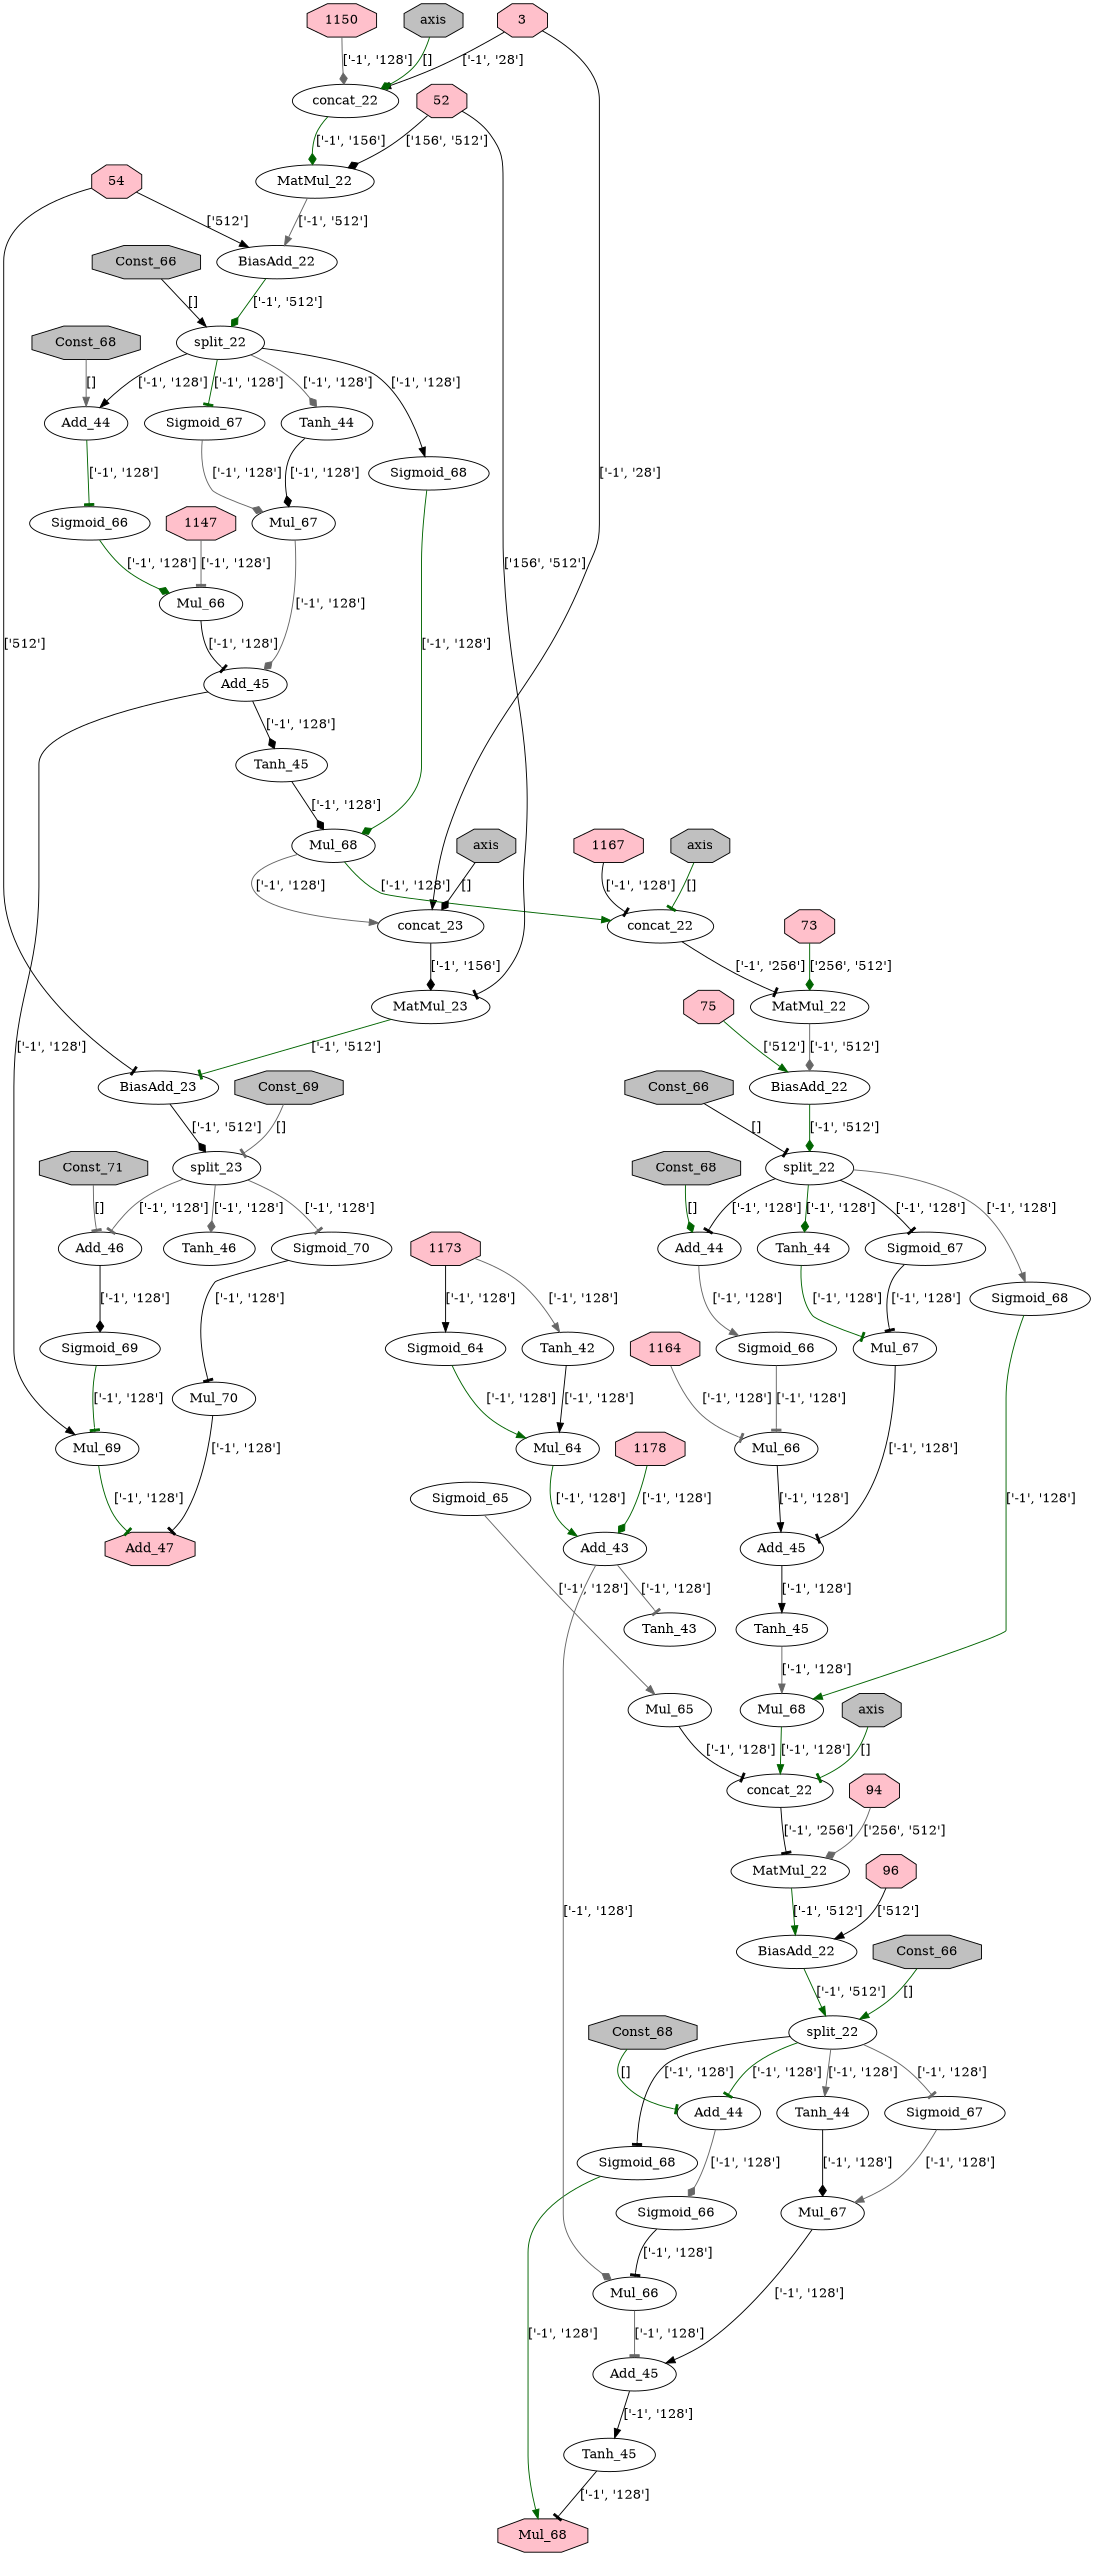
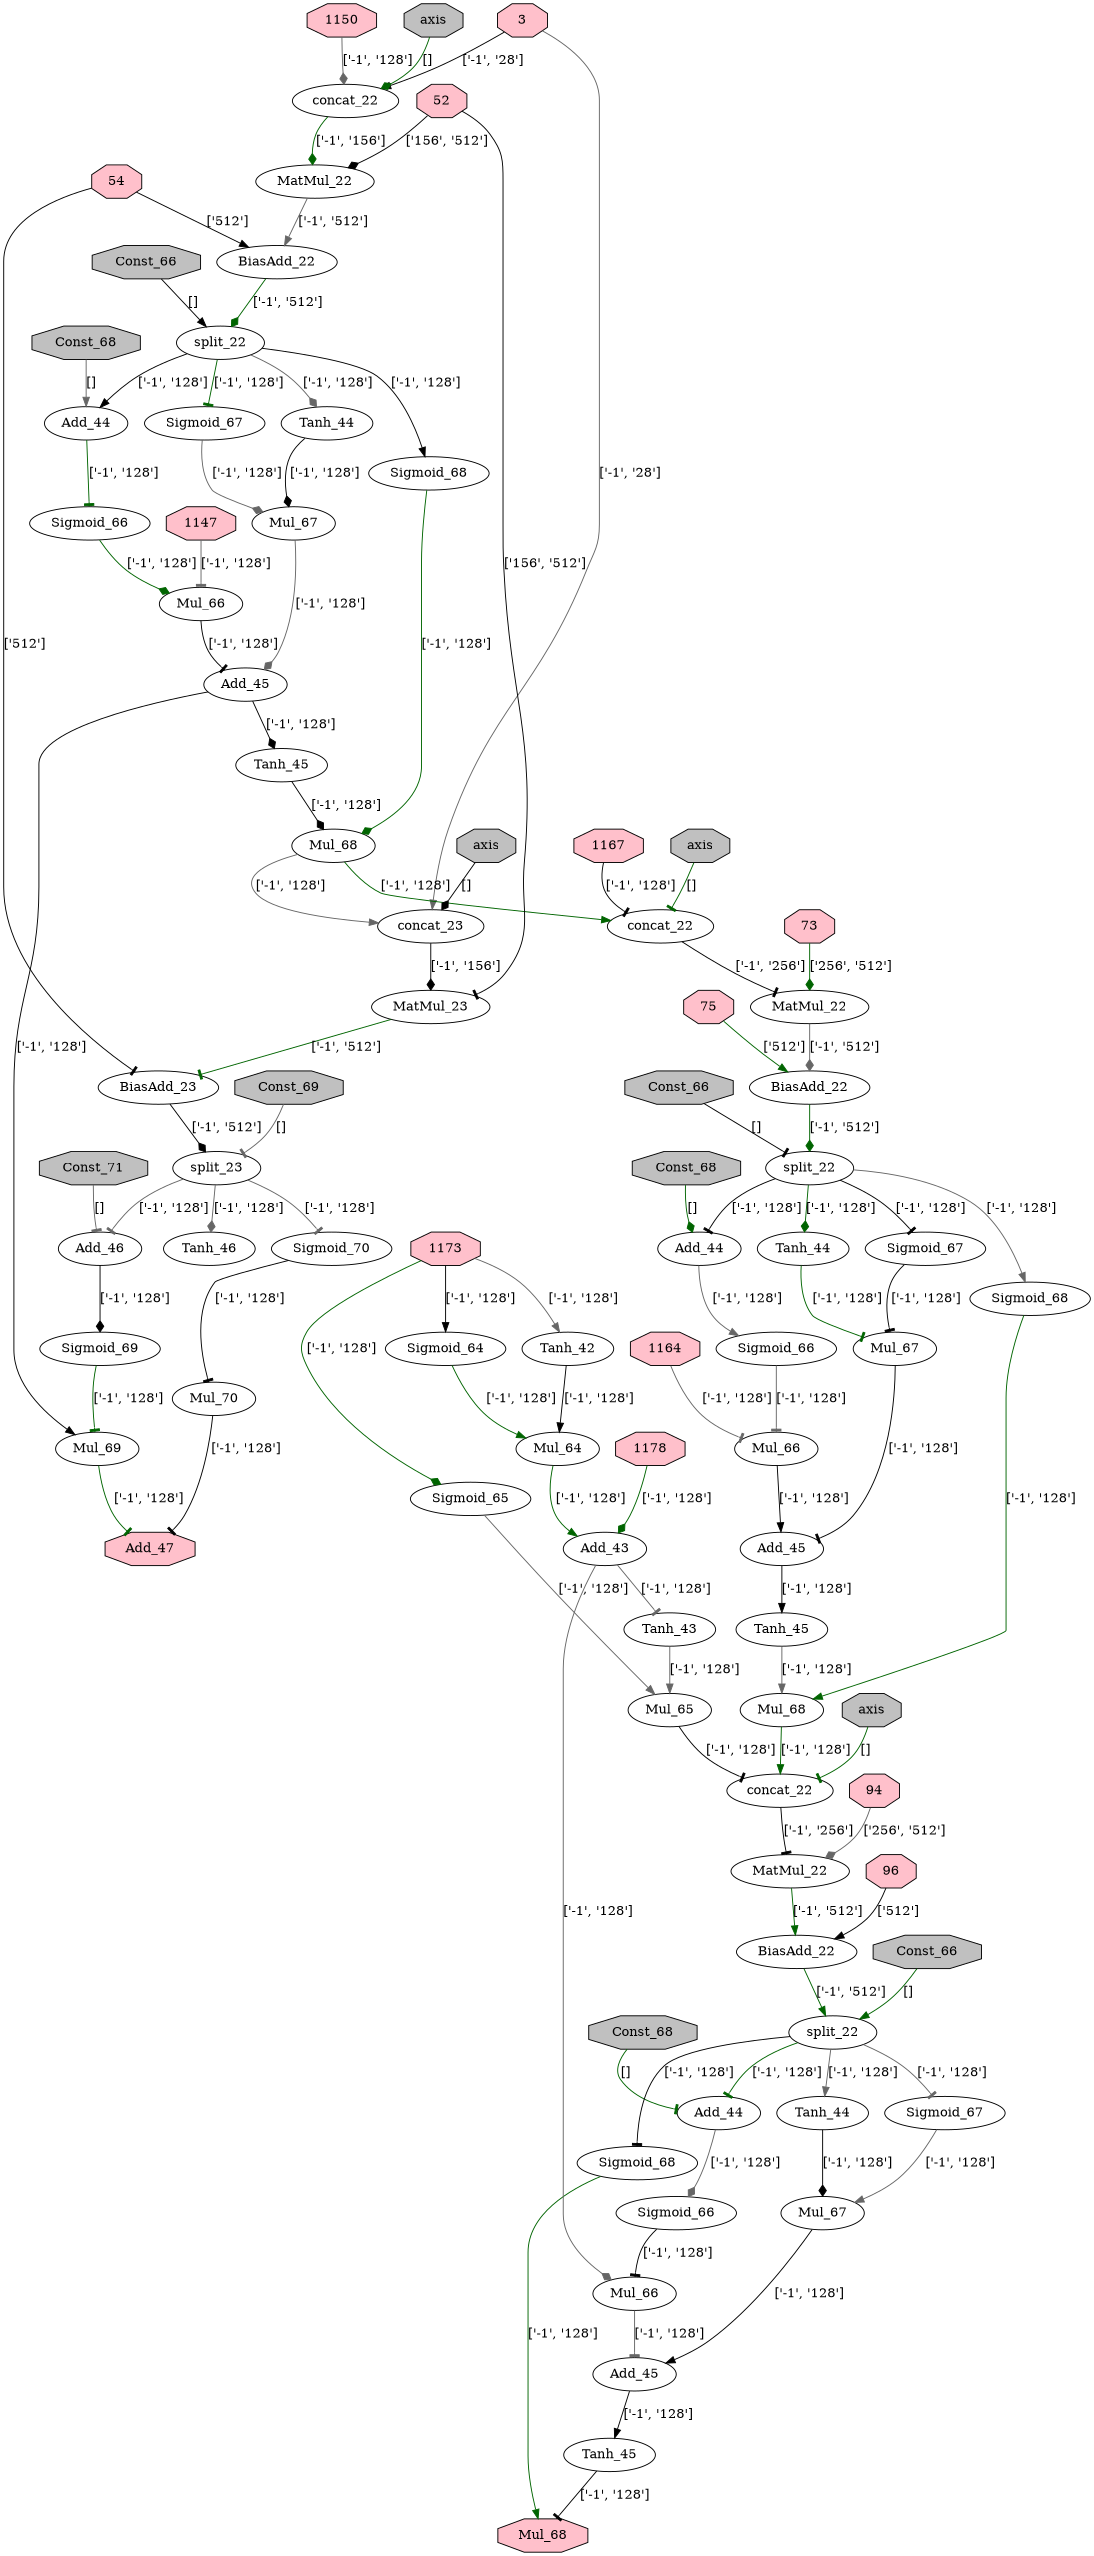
(599, 473) -> (599, 473)
none -> (307, 1365)
none -> (670, 1665)
